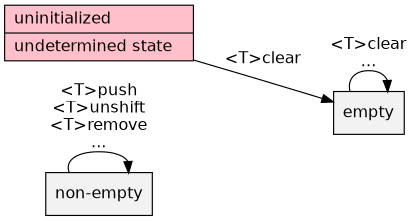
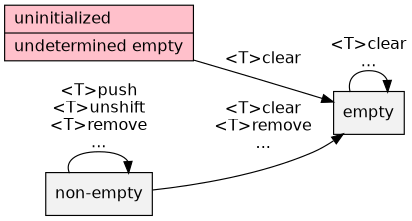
(93, 46) -> (99, 46)
none -> (246, 174)
